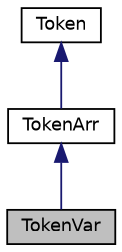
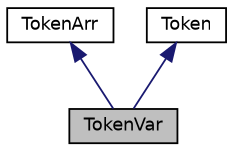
(61, 85) -> (150, 83)
